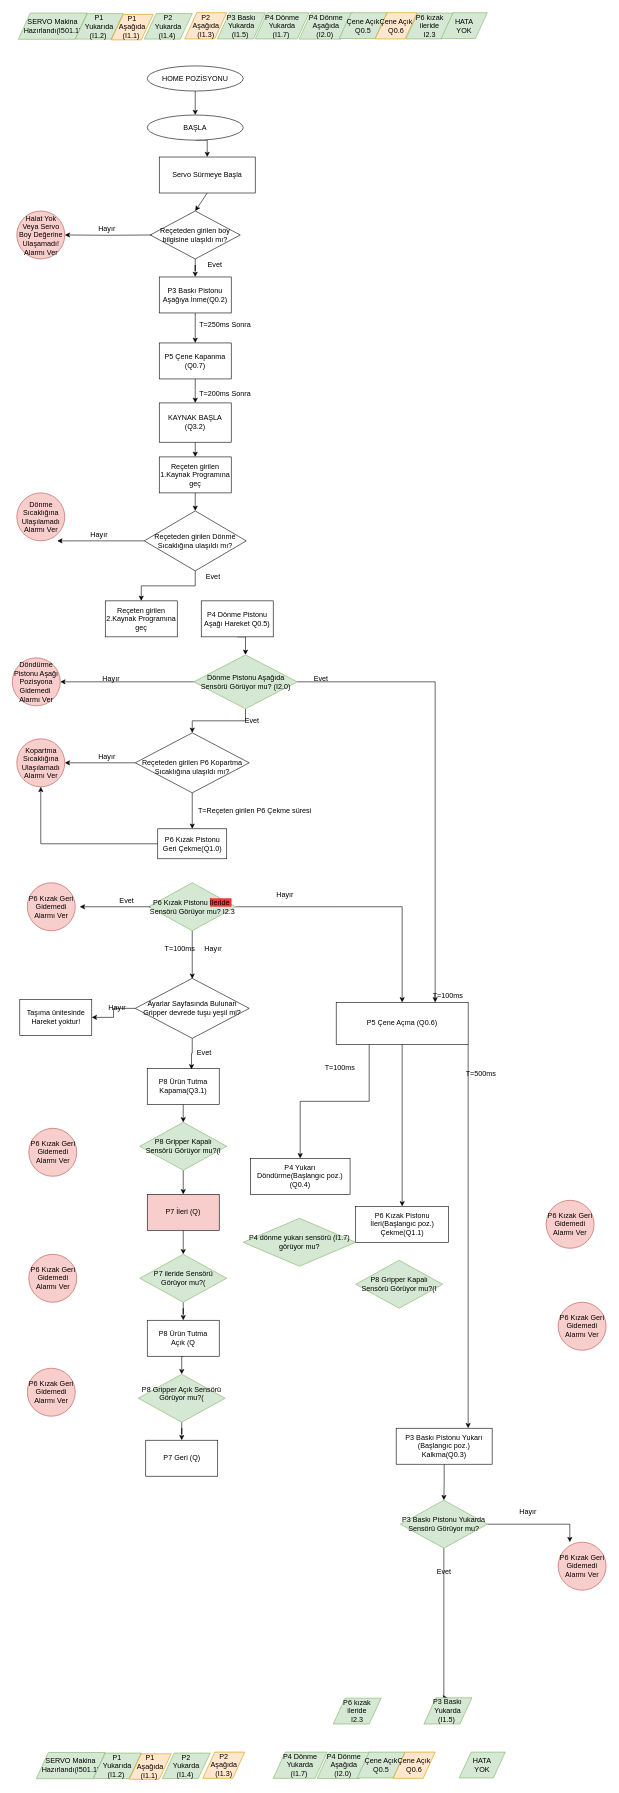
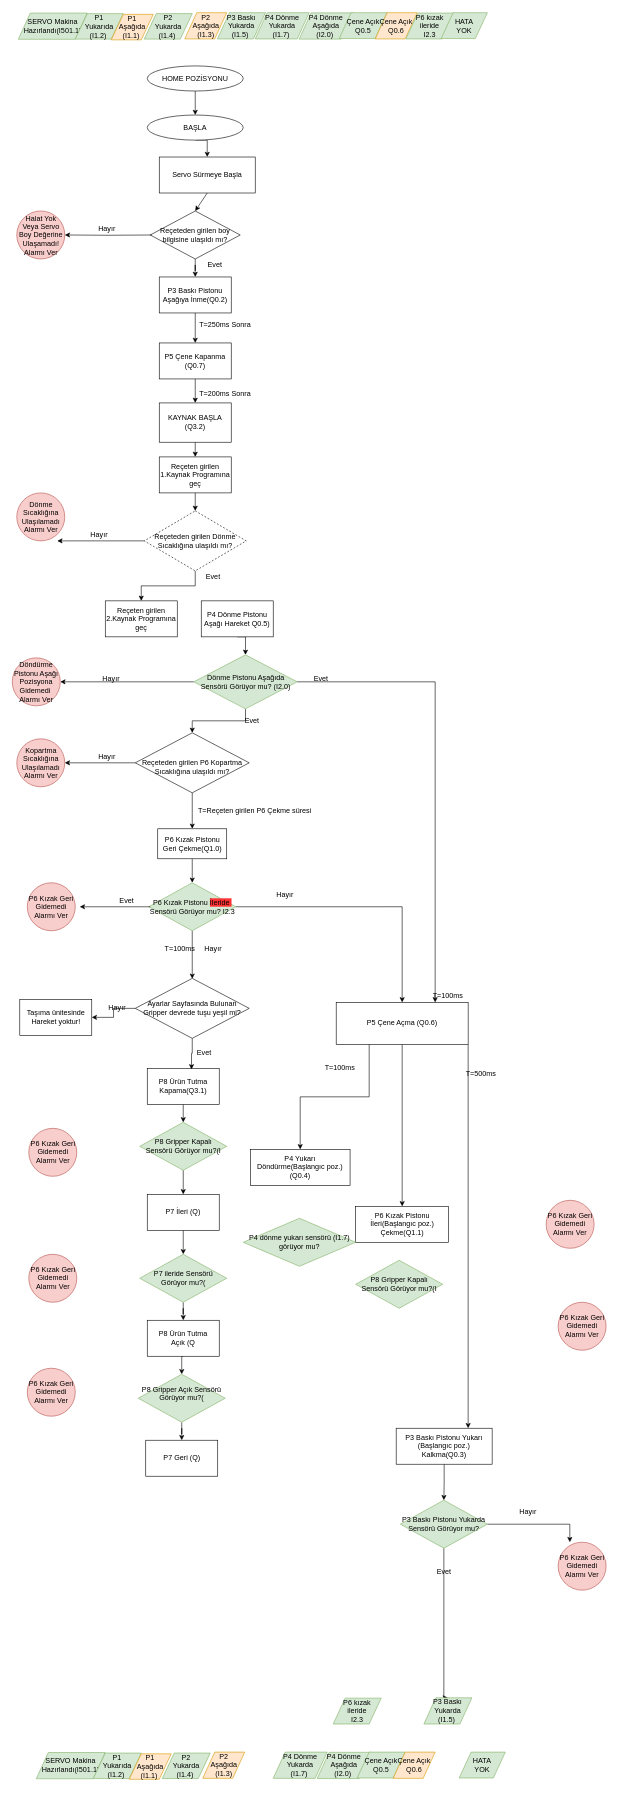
(195, 541) -> (195, 541)
(41, 844) -> (192, 877)
(300, 1176) -> (300, 1167)
(183, 1212) -> (183, 1212)
